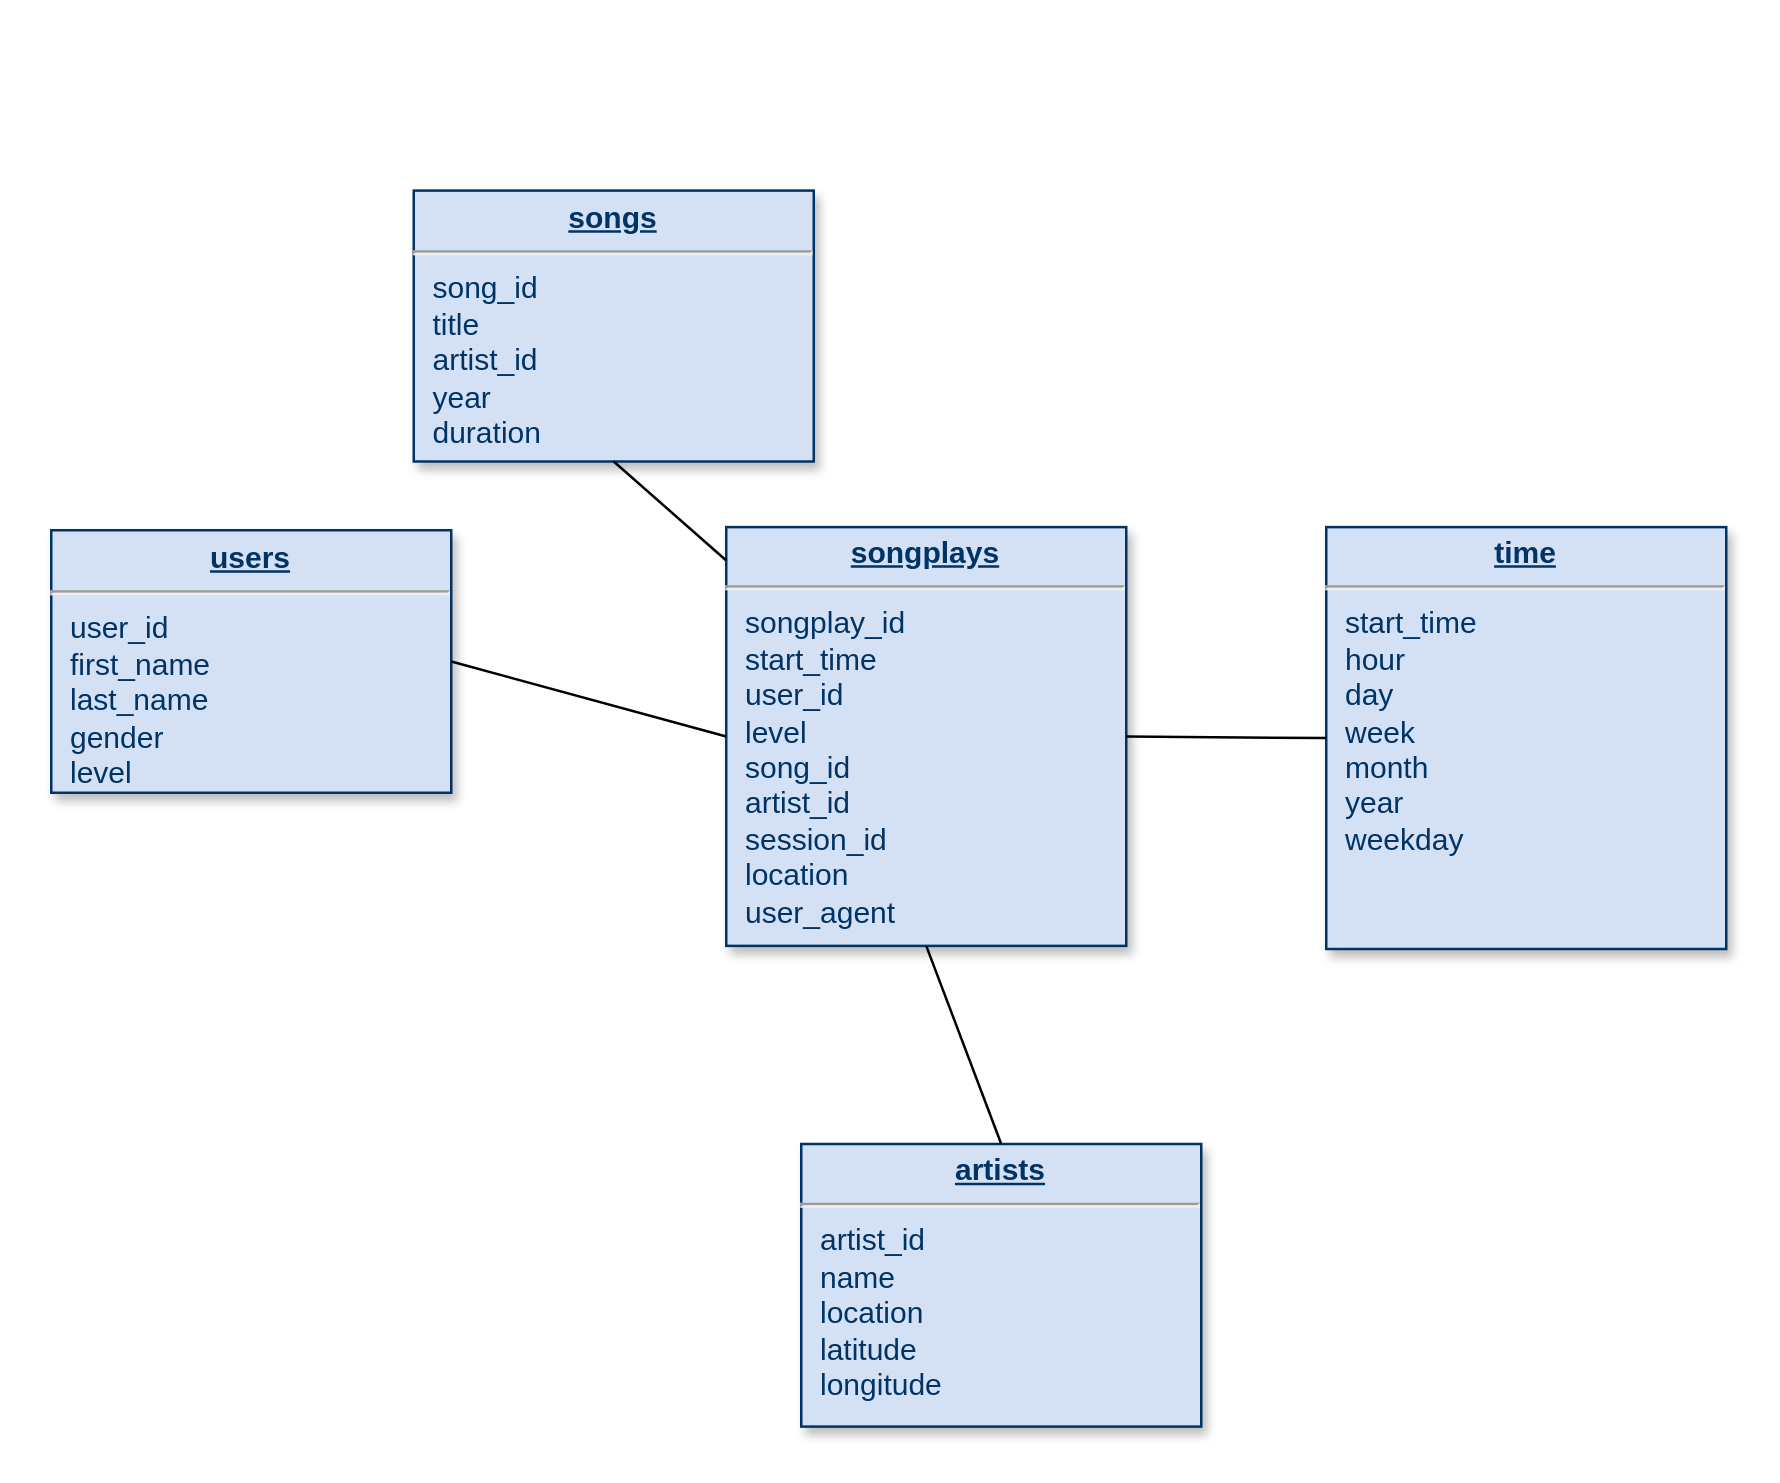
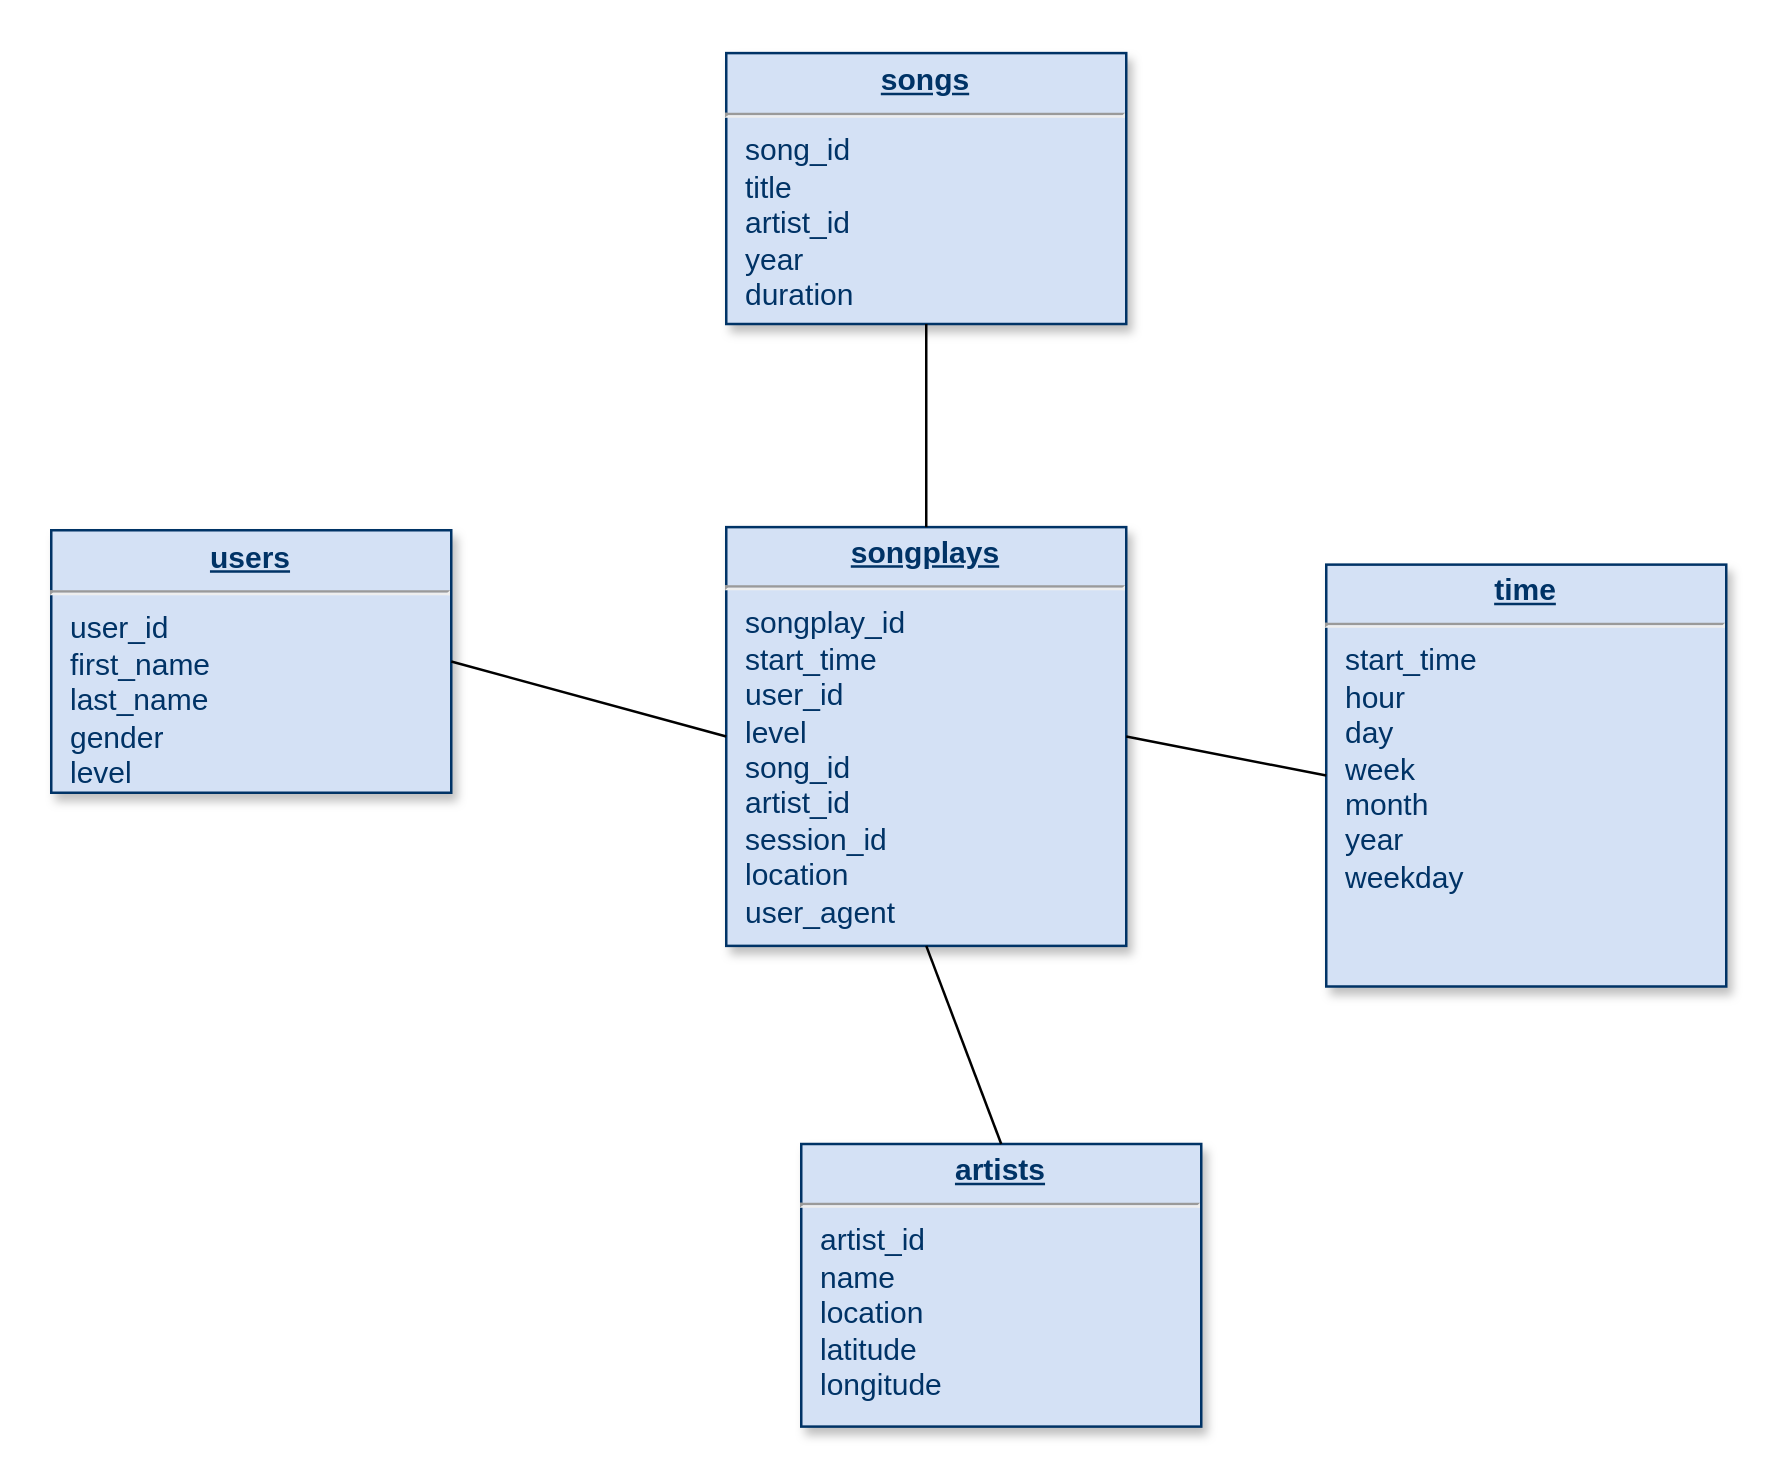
(614, 326) -> (926, 188)
(1526, 738) -> (1526, 775)
